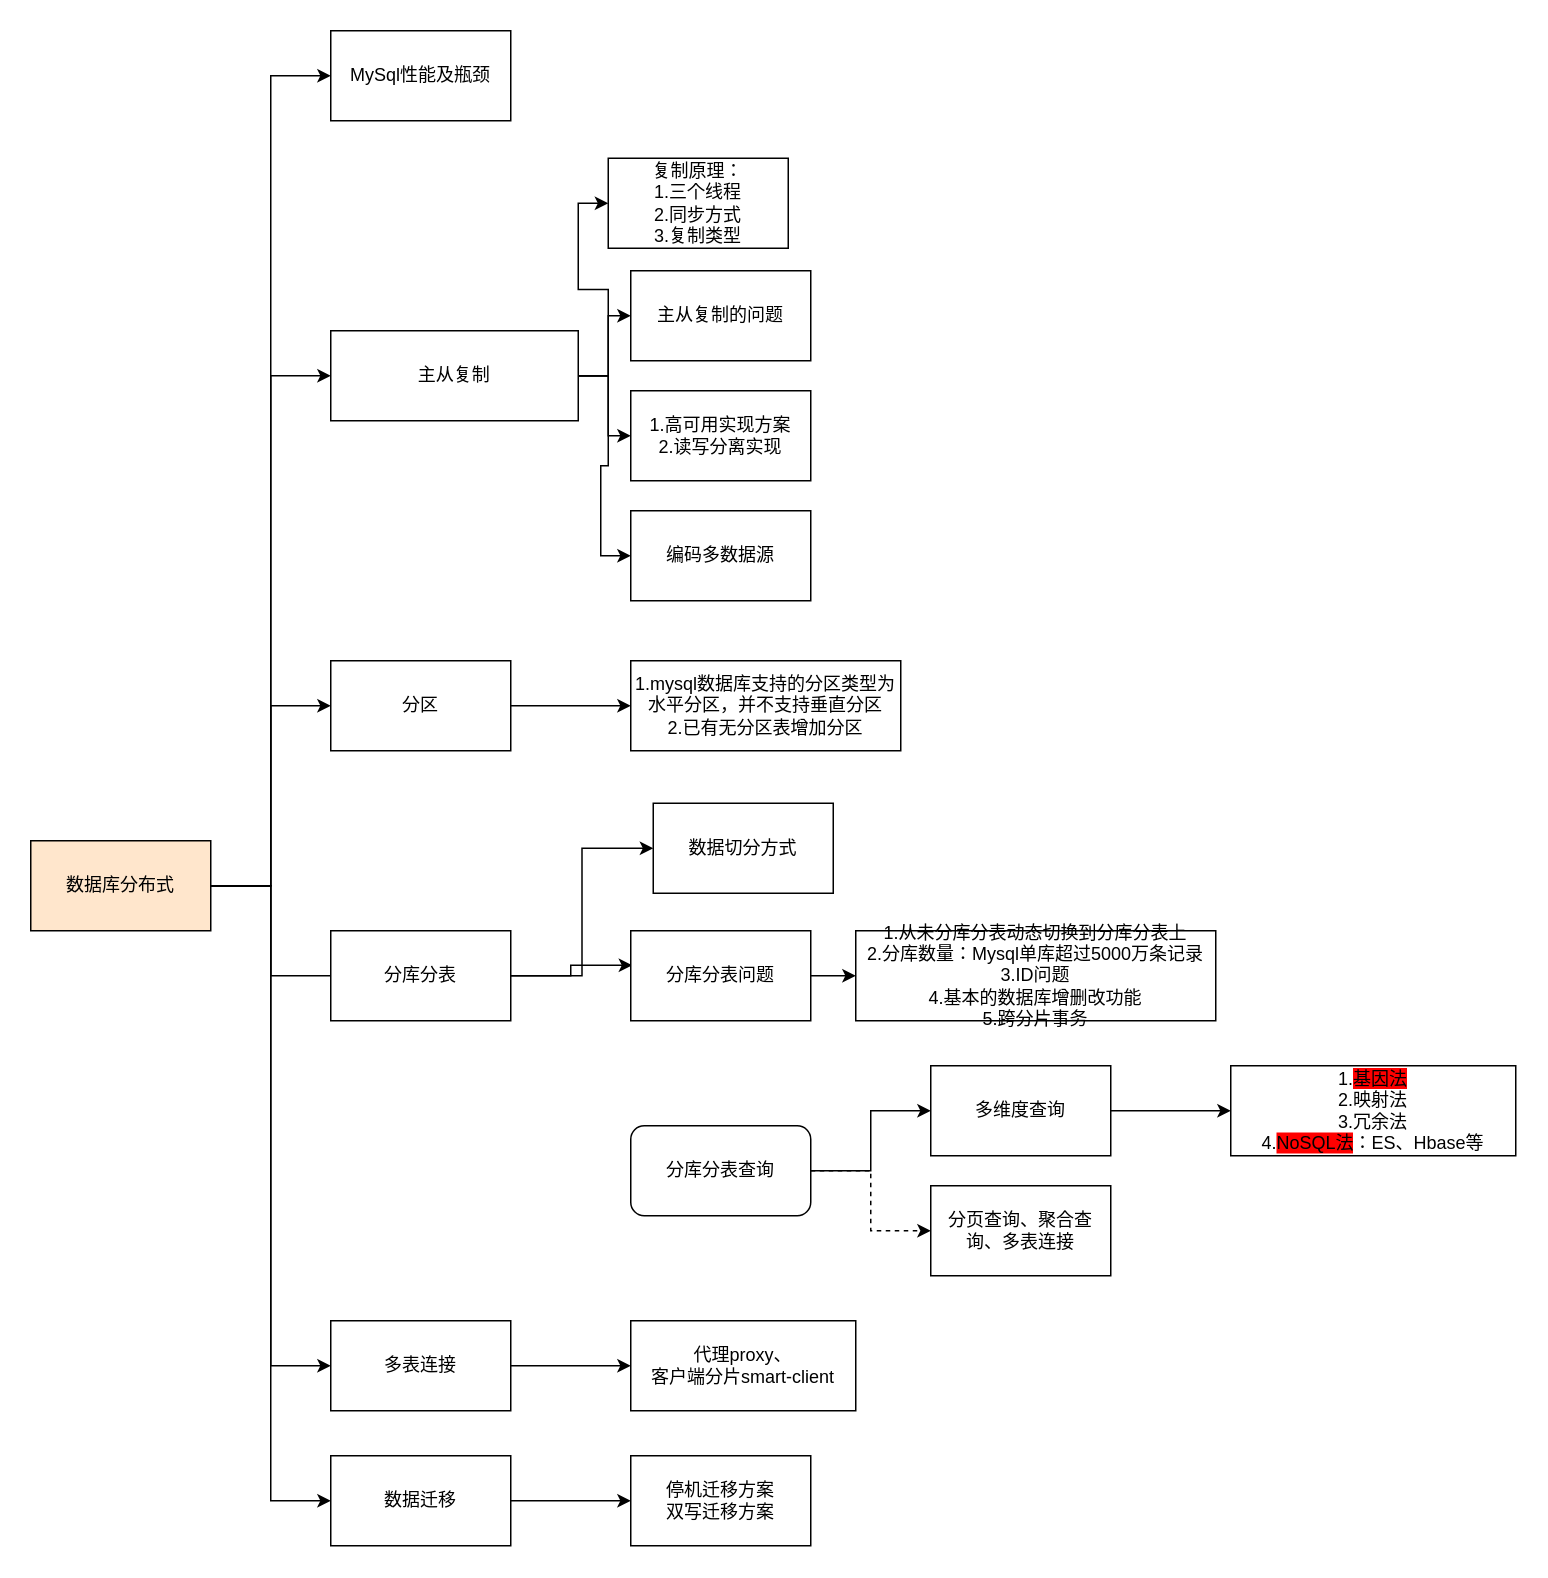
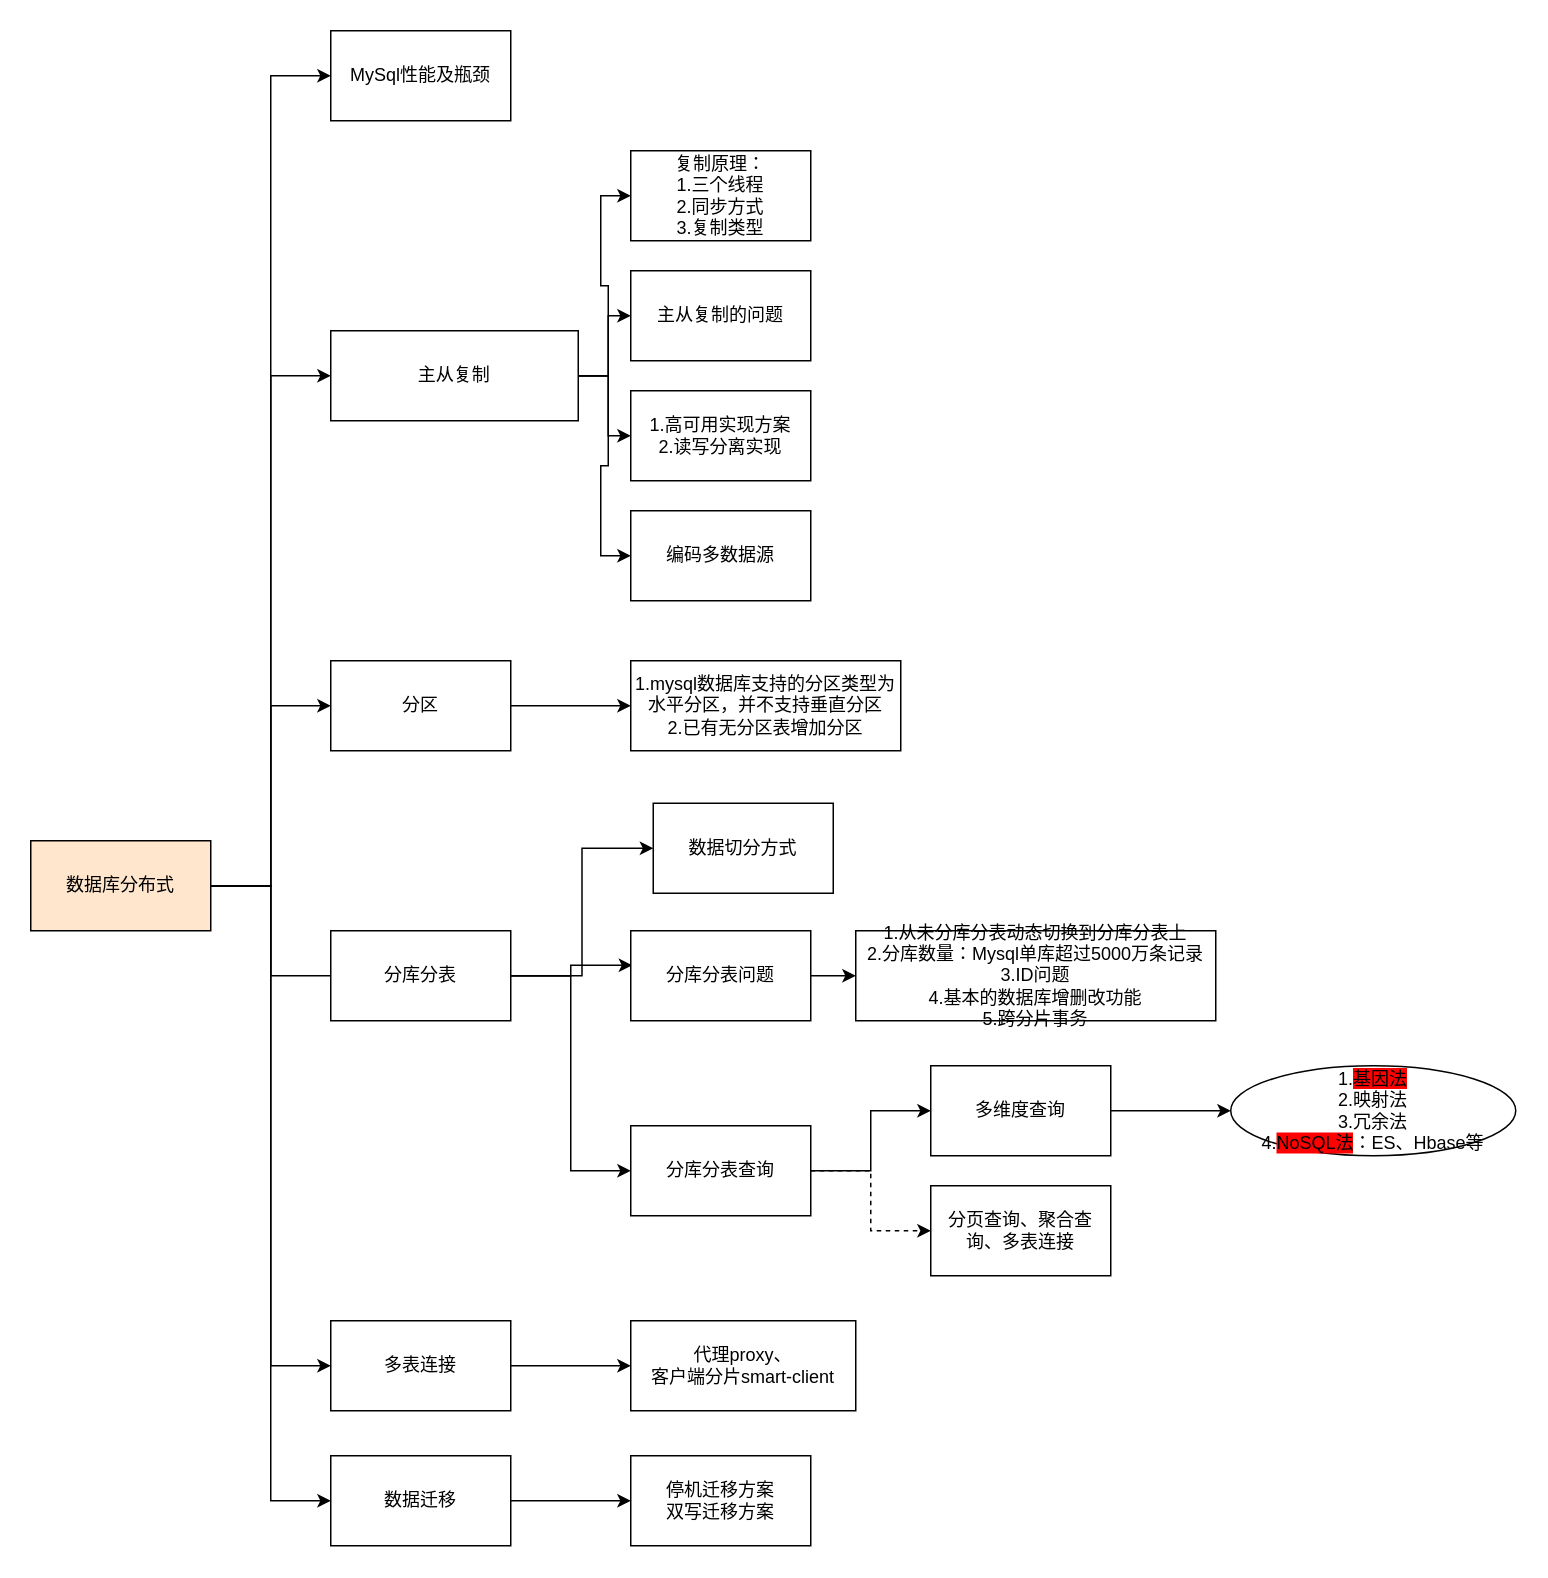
(698, 203) -> (721, 196)
none -> (571, 1099)
(1373, 1111) -> (1373, 1111)
(721, 1171) -> (721, 1171)
